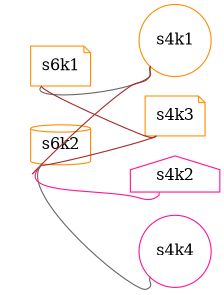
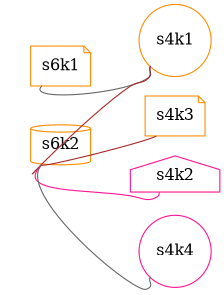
(103, 118) -> none
